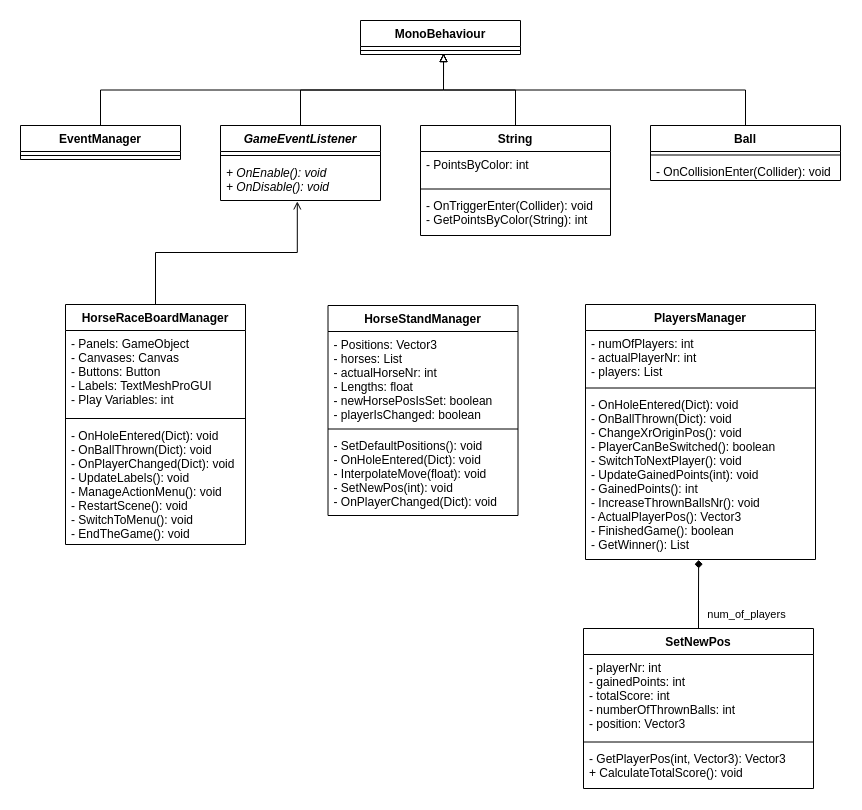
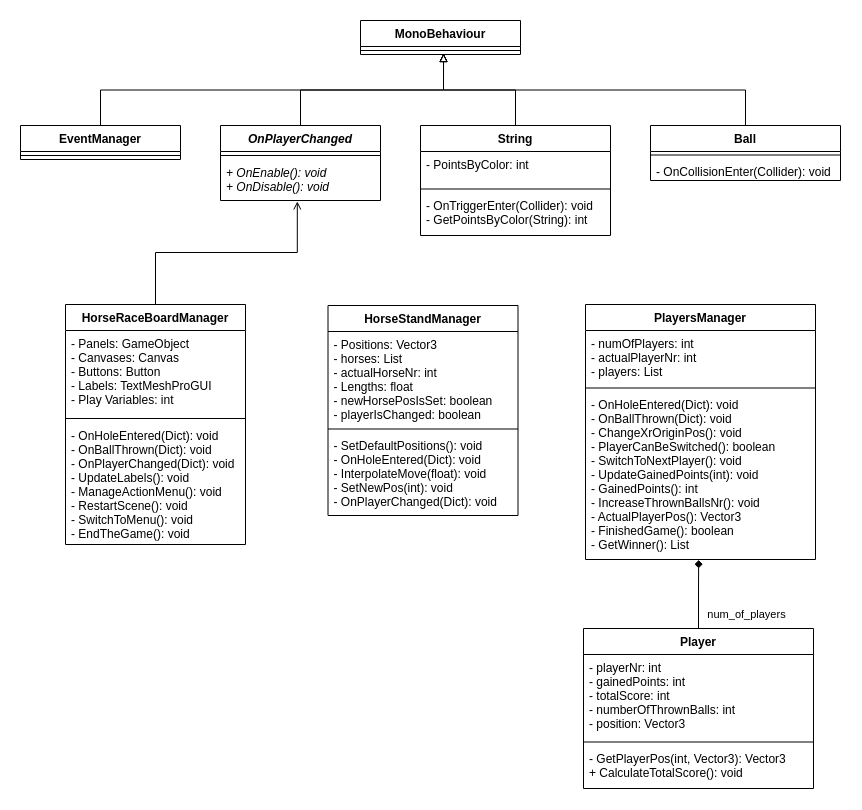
(300, 139) -> (300, 139)
(698, 642) -> (698, 642)
